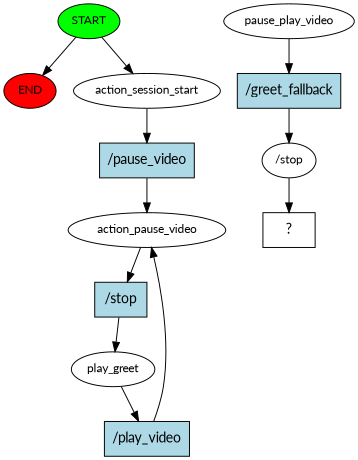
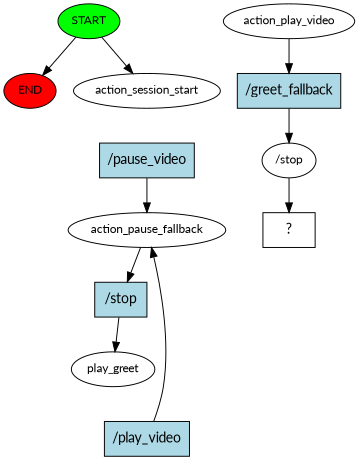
(289, 21) -> (289, 21)
(147, 121) -> none
(147, 230) -> (147, 230)
(128, 400) -> none
